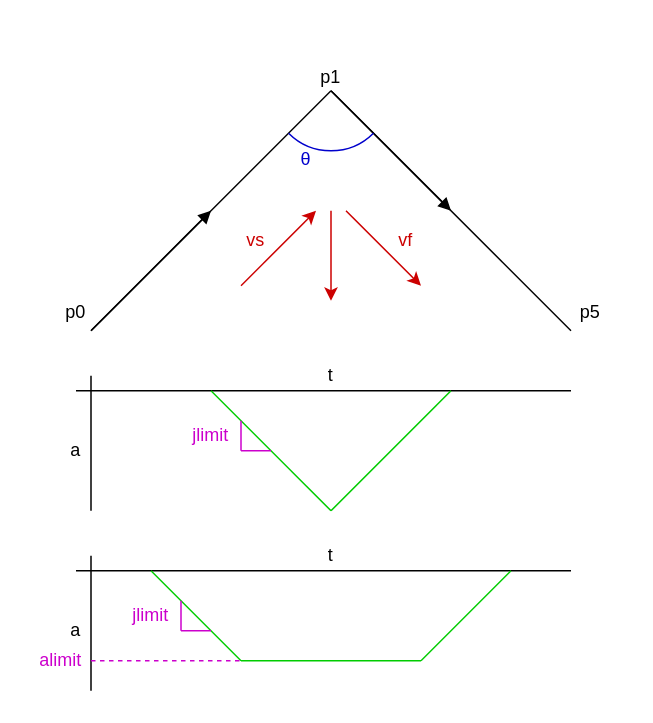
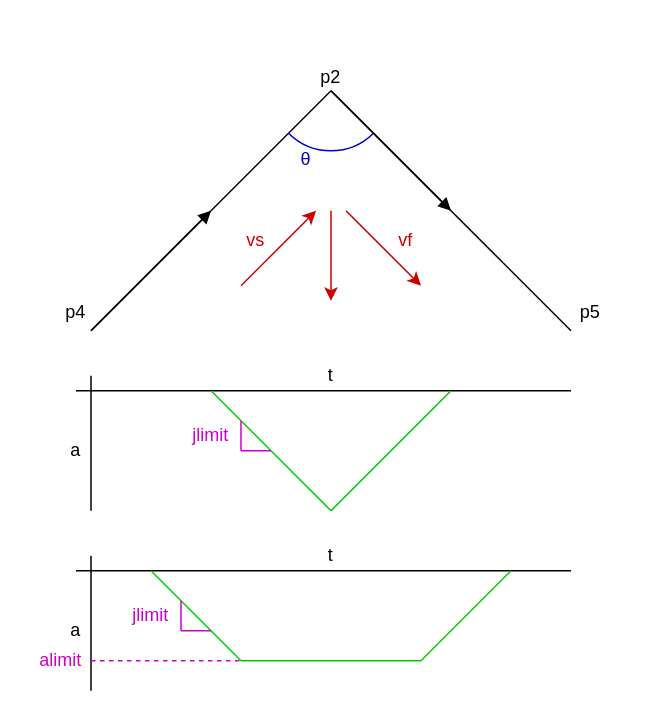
(331, 77) -> (331, 77)
(76, 313) -> (76, 313)
